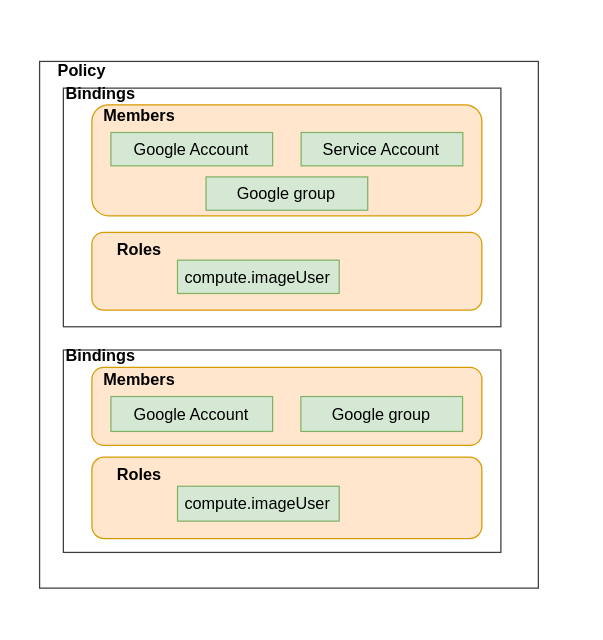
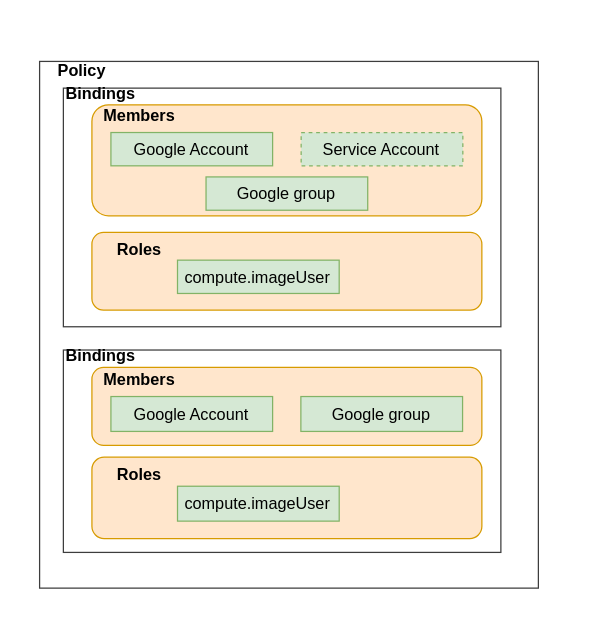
(382, 149) -> (382, 149)
